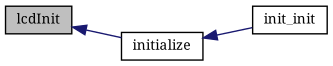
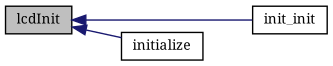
(235, 31) -> (169, 20)
